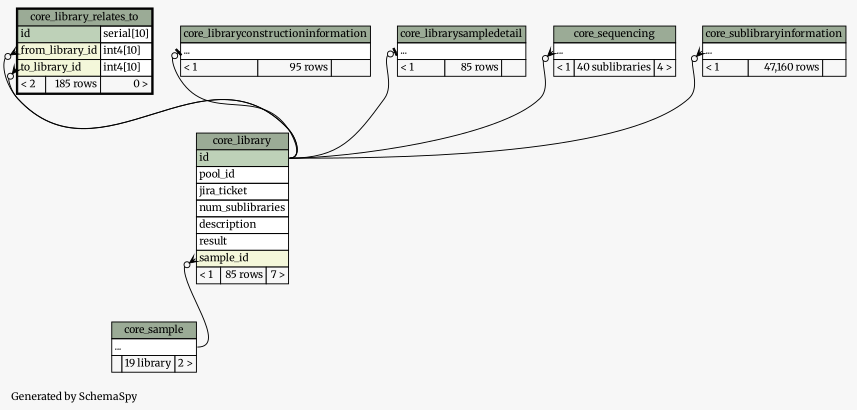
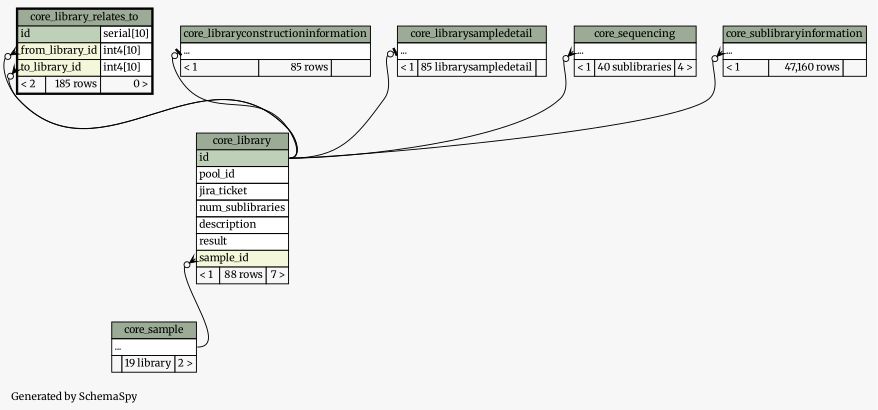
(309, 67) -> (309, 67)
(480, 67) -> (477, 67)
(244, 275) -> (244, 275)
